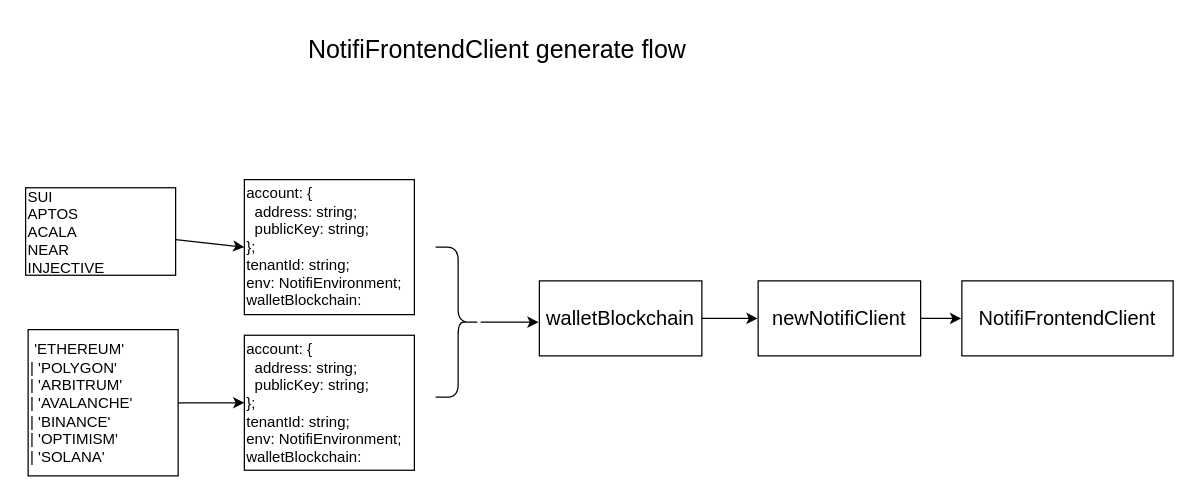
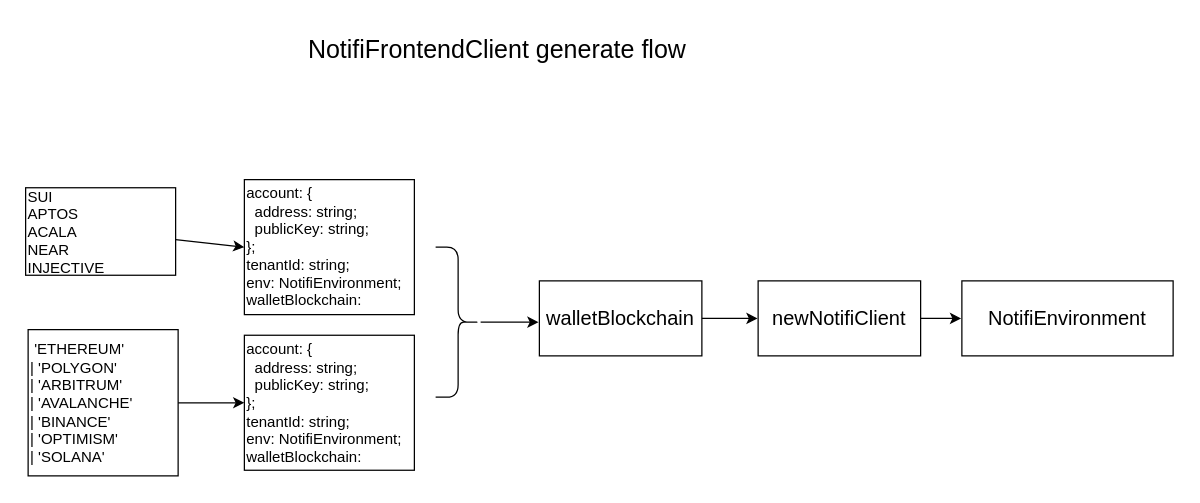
(1068, 318) -> (1068, 318)
